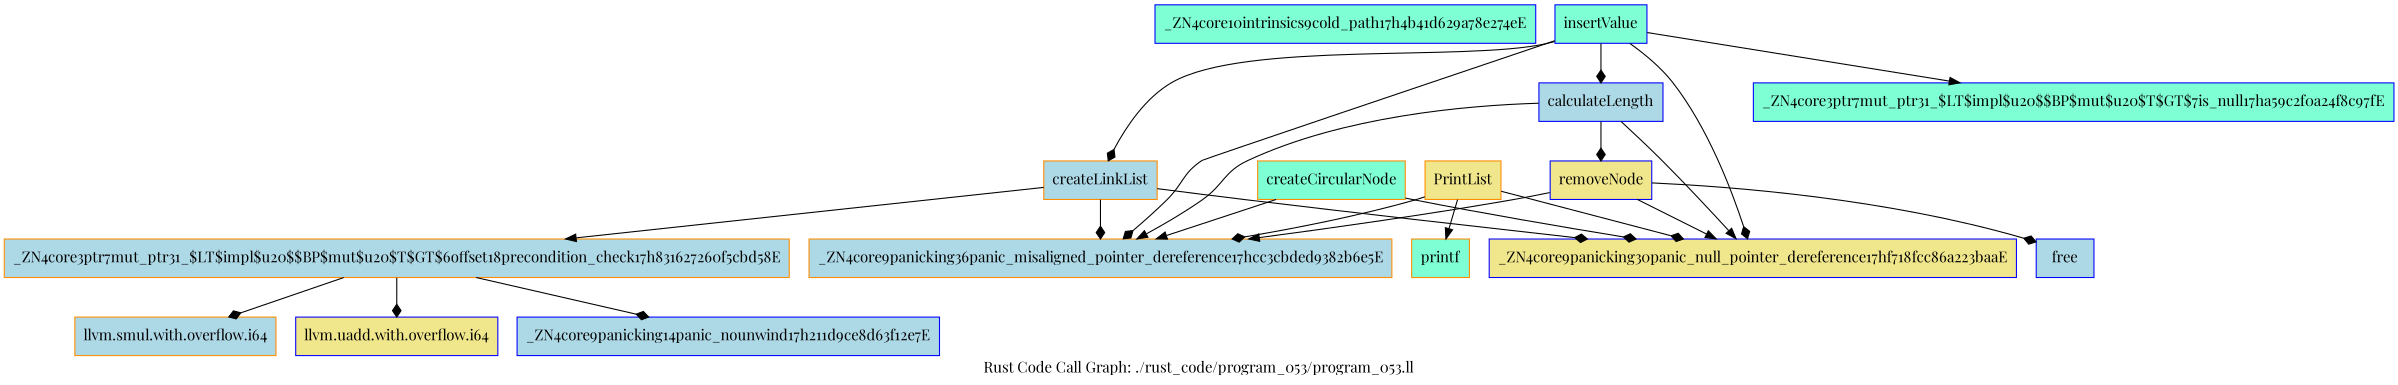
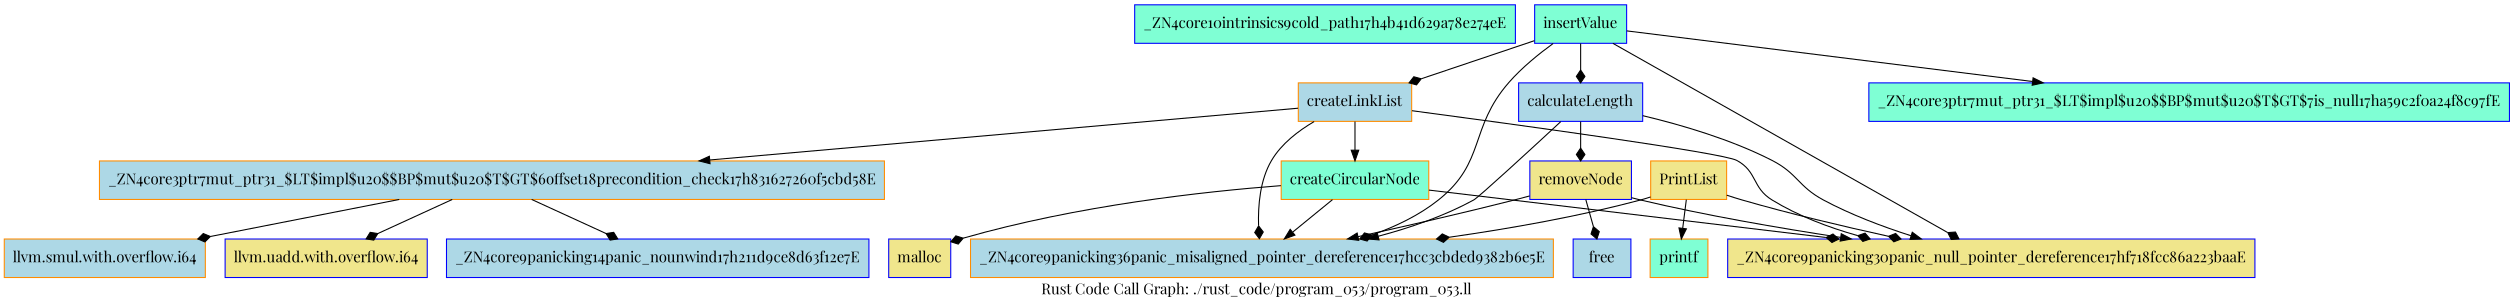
none -> (1355, 136)
none -> (920, 258)
